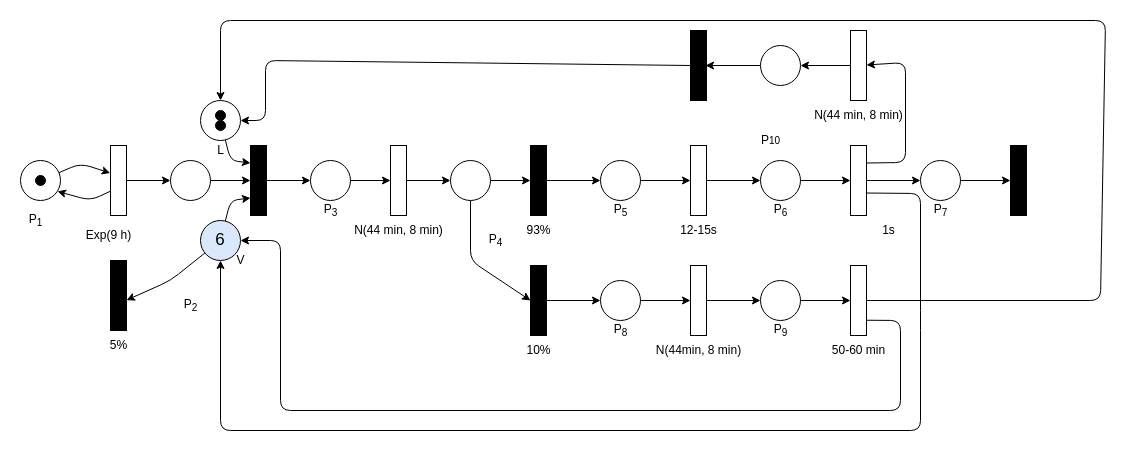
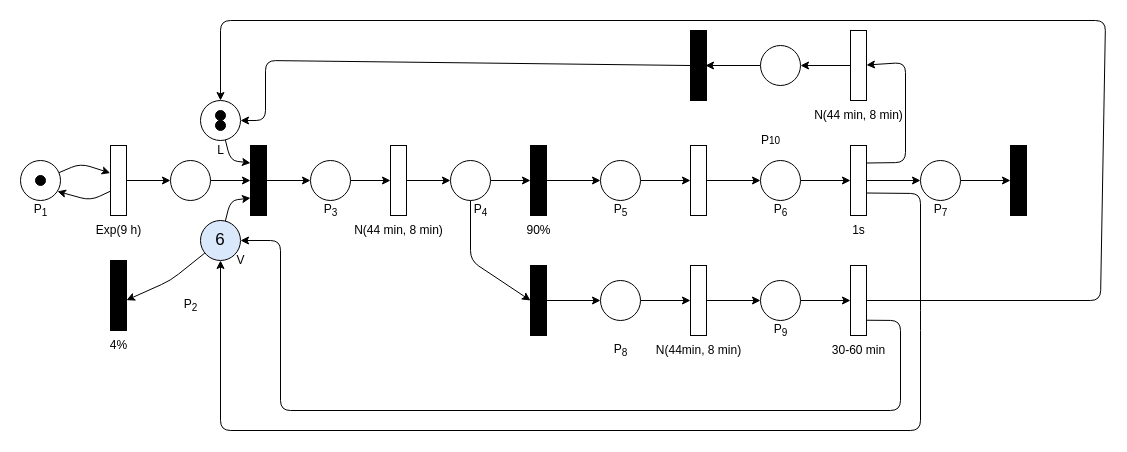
(36, 221) -> (41, 211)
(539, 231) -> (539, 231)
(699, 231) -> none
(889, 231) -> (859, 231)
(109, 236) -> (119, 231)
(496, 241) -> (481, 211)
(621, 331) -> (621, 351)
(119, 346) -> (119, 346)
(539, 351) -> none
(859, 351) -> (859, 351)
